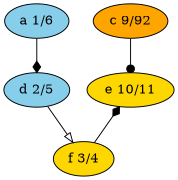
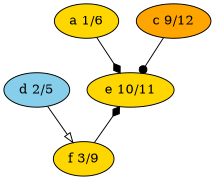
(37, 21) -> (87, 21)
(131, 21) -> (174, 21)
(37, 50) -> (105, 50)
(84, 159) -> (84, 159)
